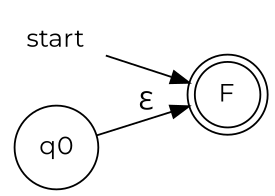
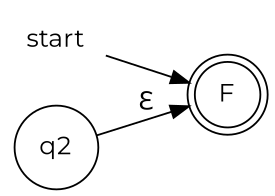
(56, 147) -> (56, 147)
